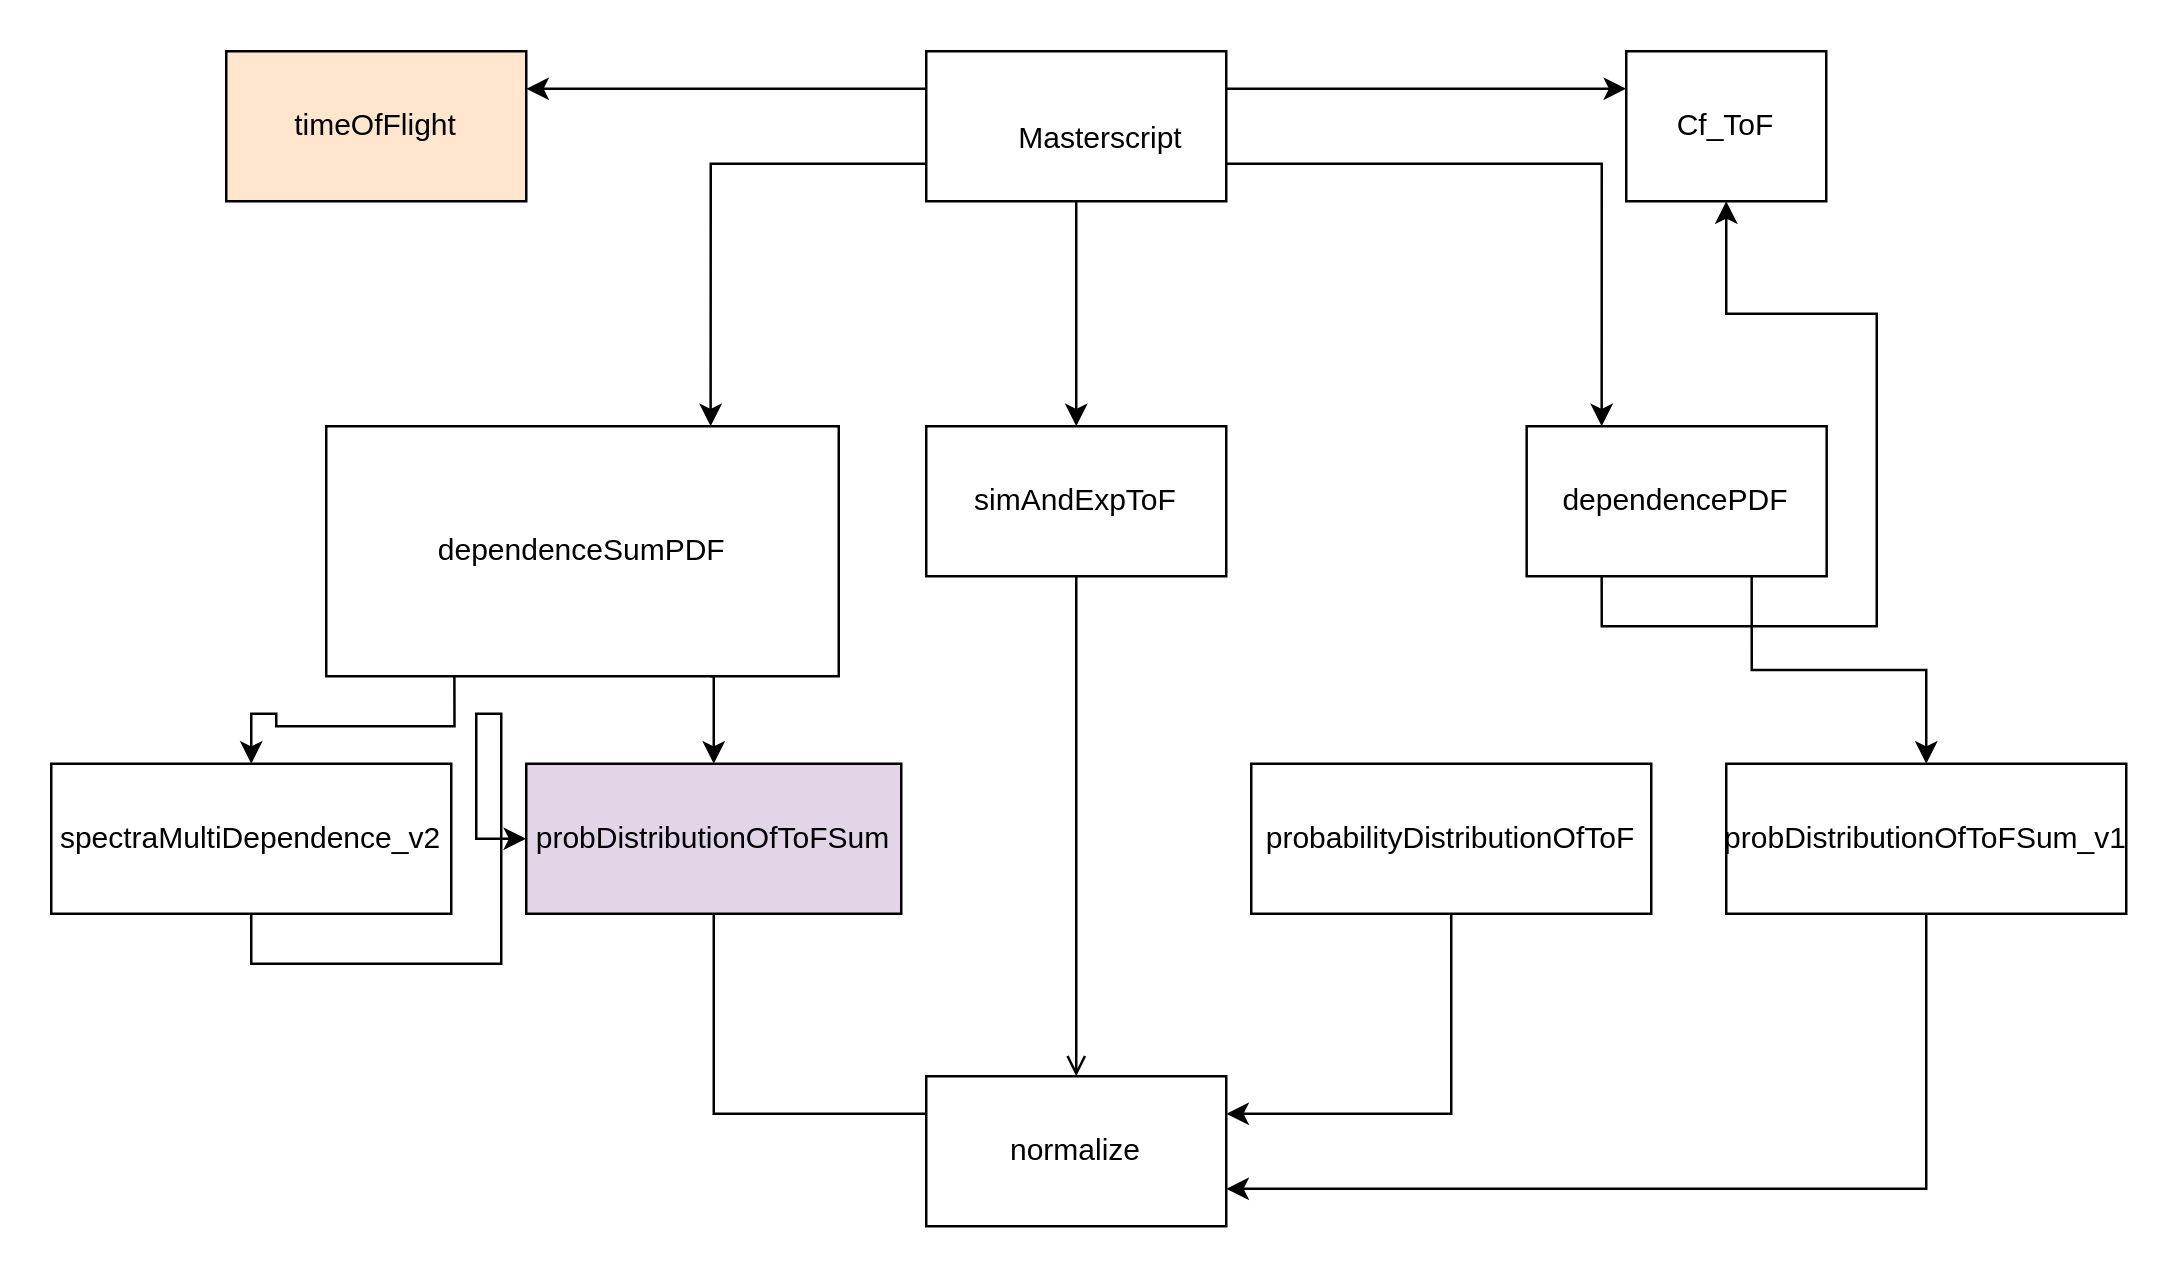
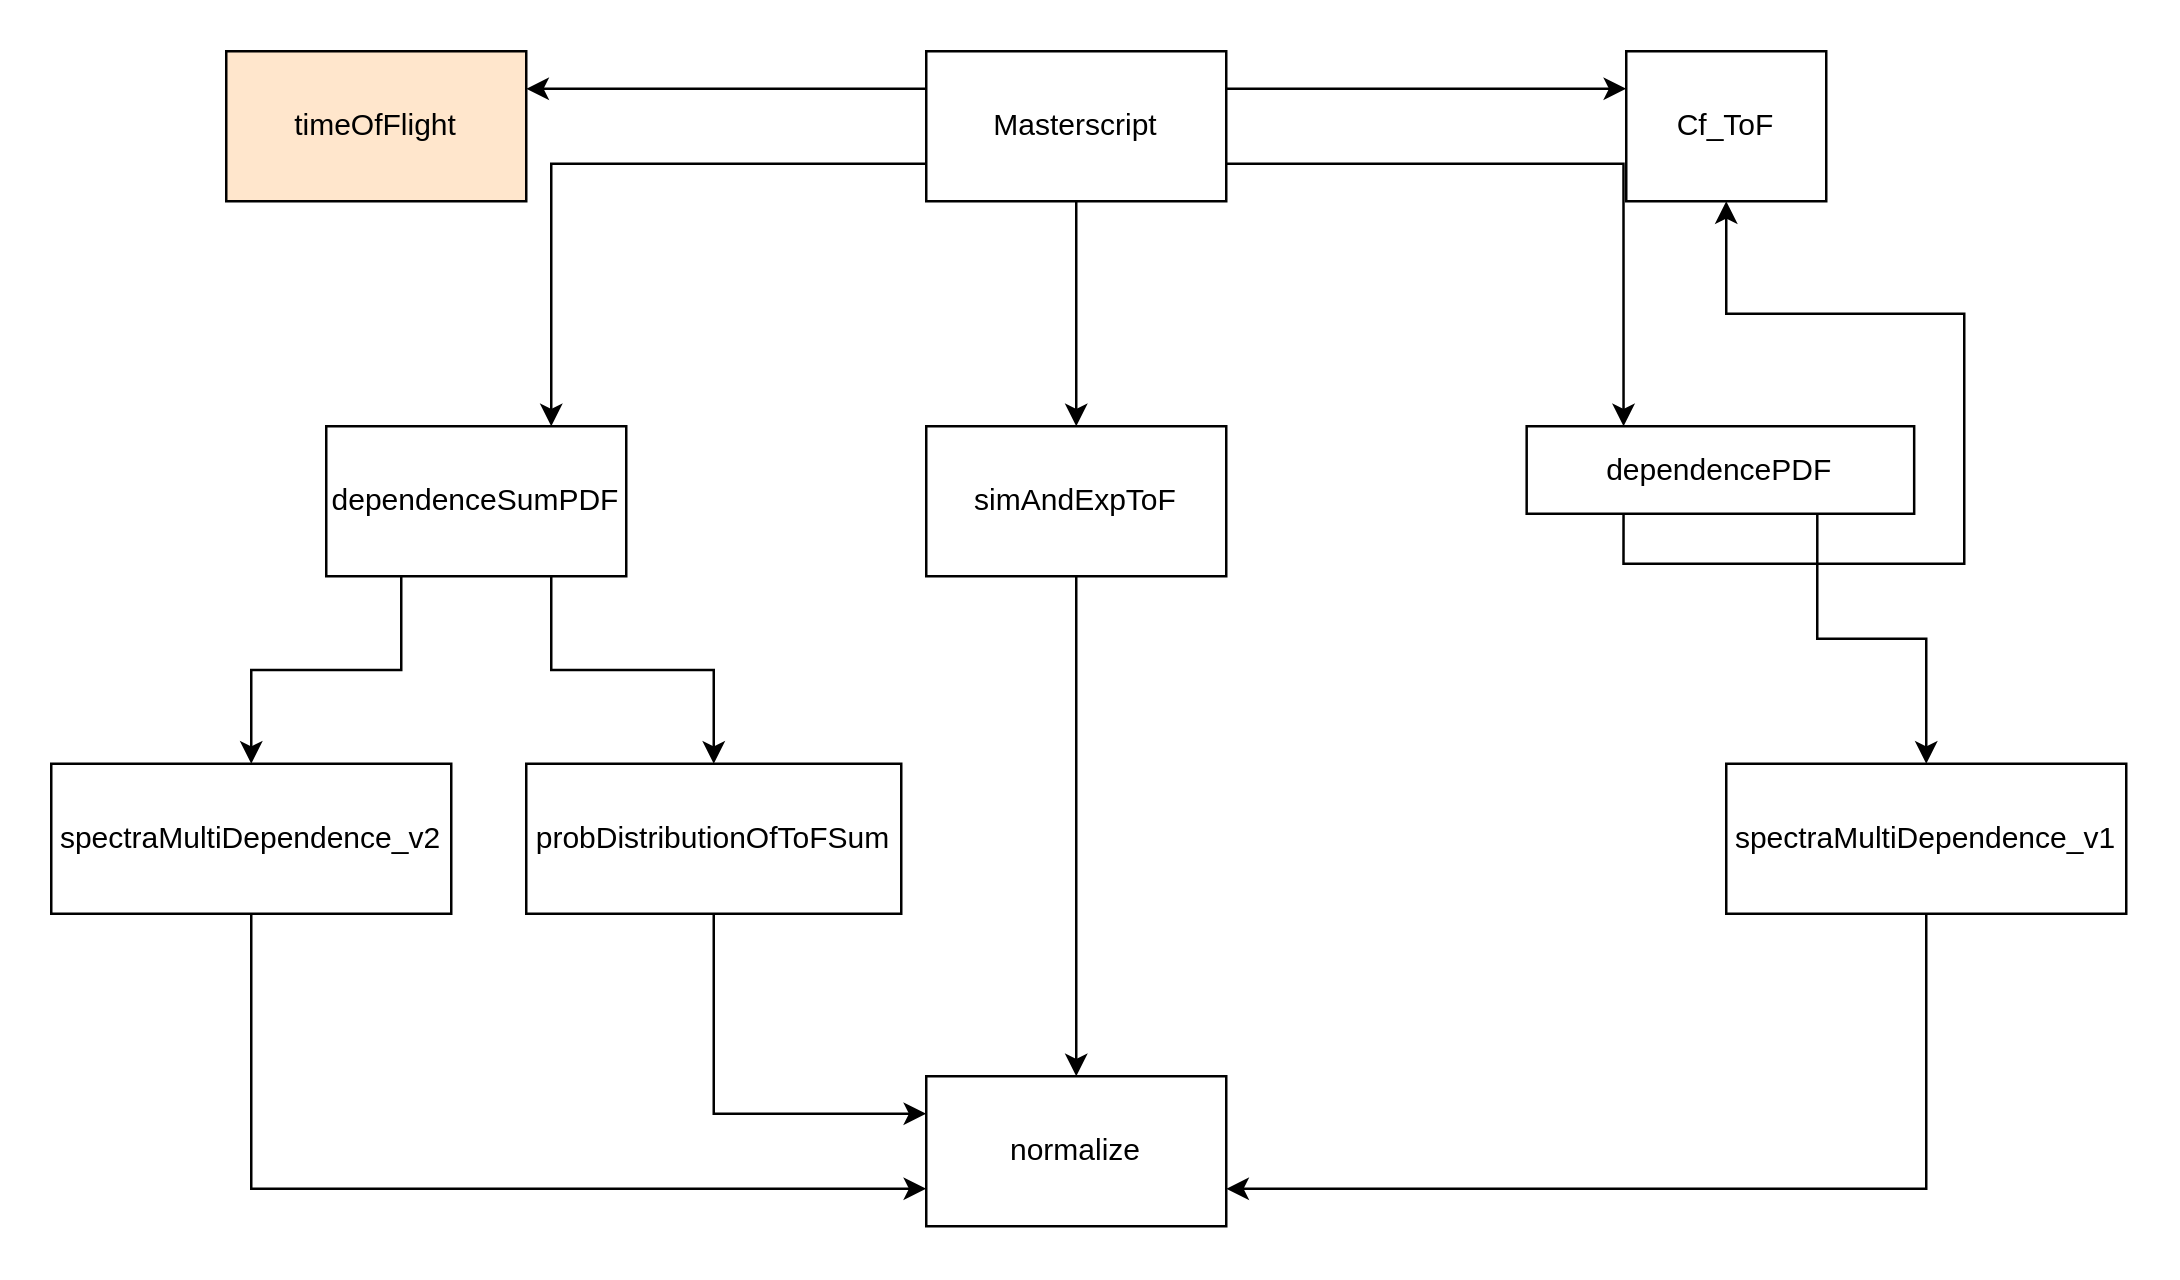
(1101, 139) -> (1076, 126)
(1677, 501) -> (1720, 470)
(583, 551) -> (476, 501)
(714, 839) -> (714, 839)
(1451, 839) -> none
(1926, 839) -> (1926, 839)
(501, 874) -> (466, 1189)
(1076, 1062) -> (1076, 1058)
(915, 1114) -> (908, 1114)
(1447, 1114) -> none
